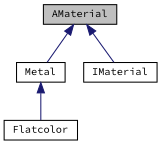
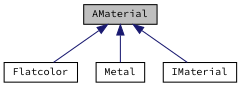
(41, 107) -> (76, 47)
